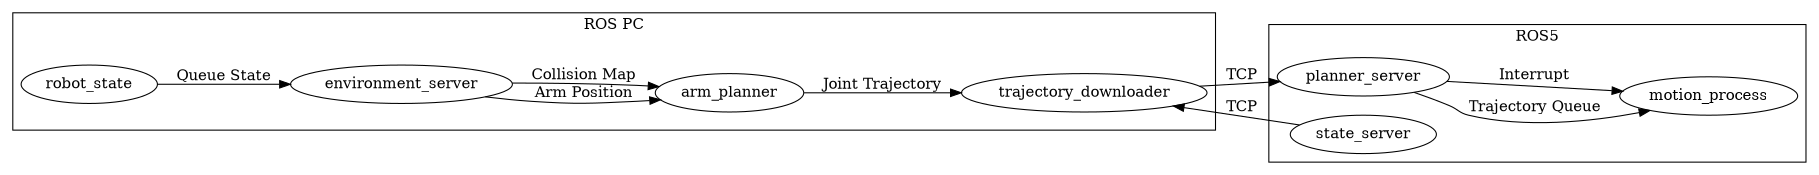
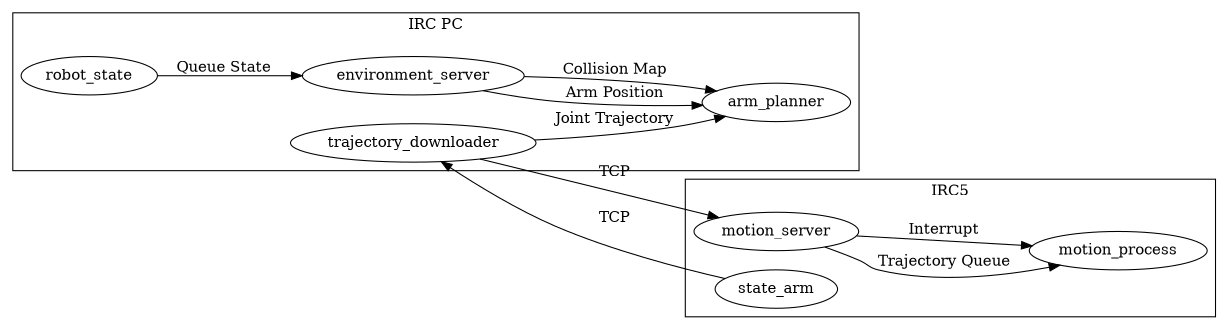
(614, 25) -> (436, 25)
(1537, 37) -> (950, 191)
(1363, 77) -> (776, 231)
(877, 93) -> (625, 133)
(1363, 134) -> (776, 289)
